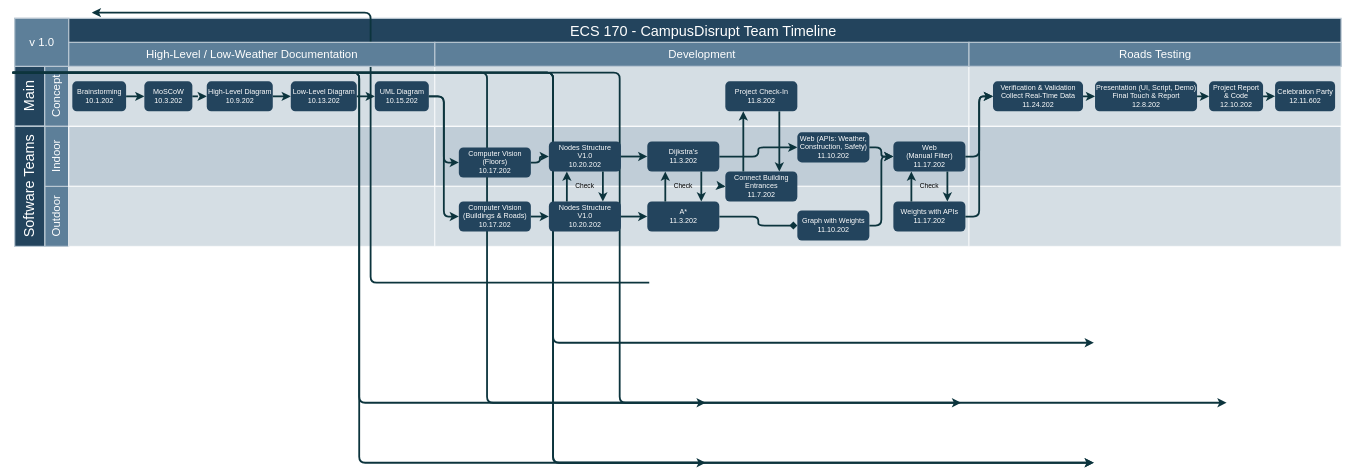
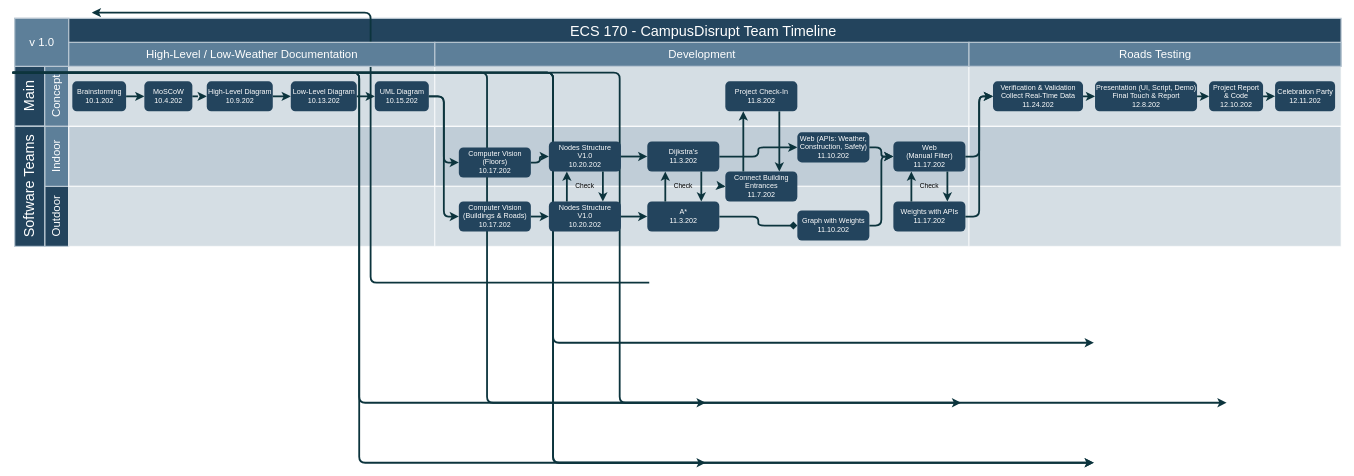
(169, 96) -> (169, 96)
(1305, 96) -> (1305, 96)
(57, 216) -> (57, 216)
